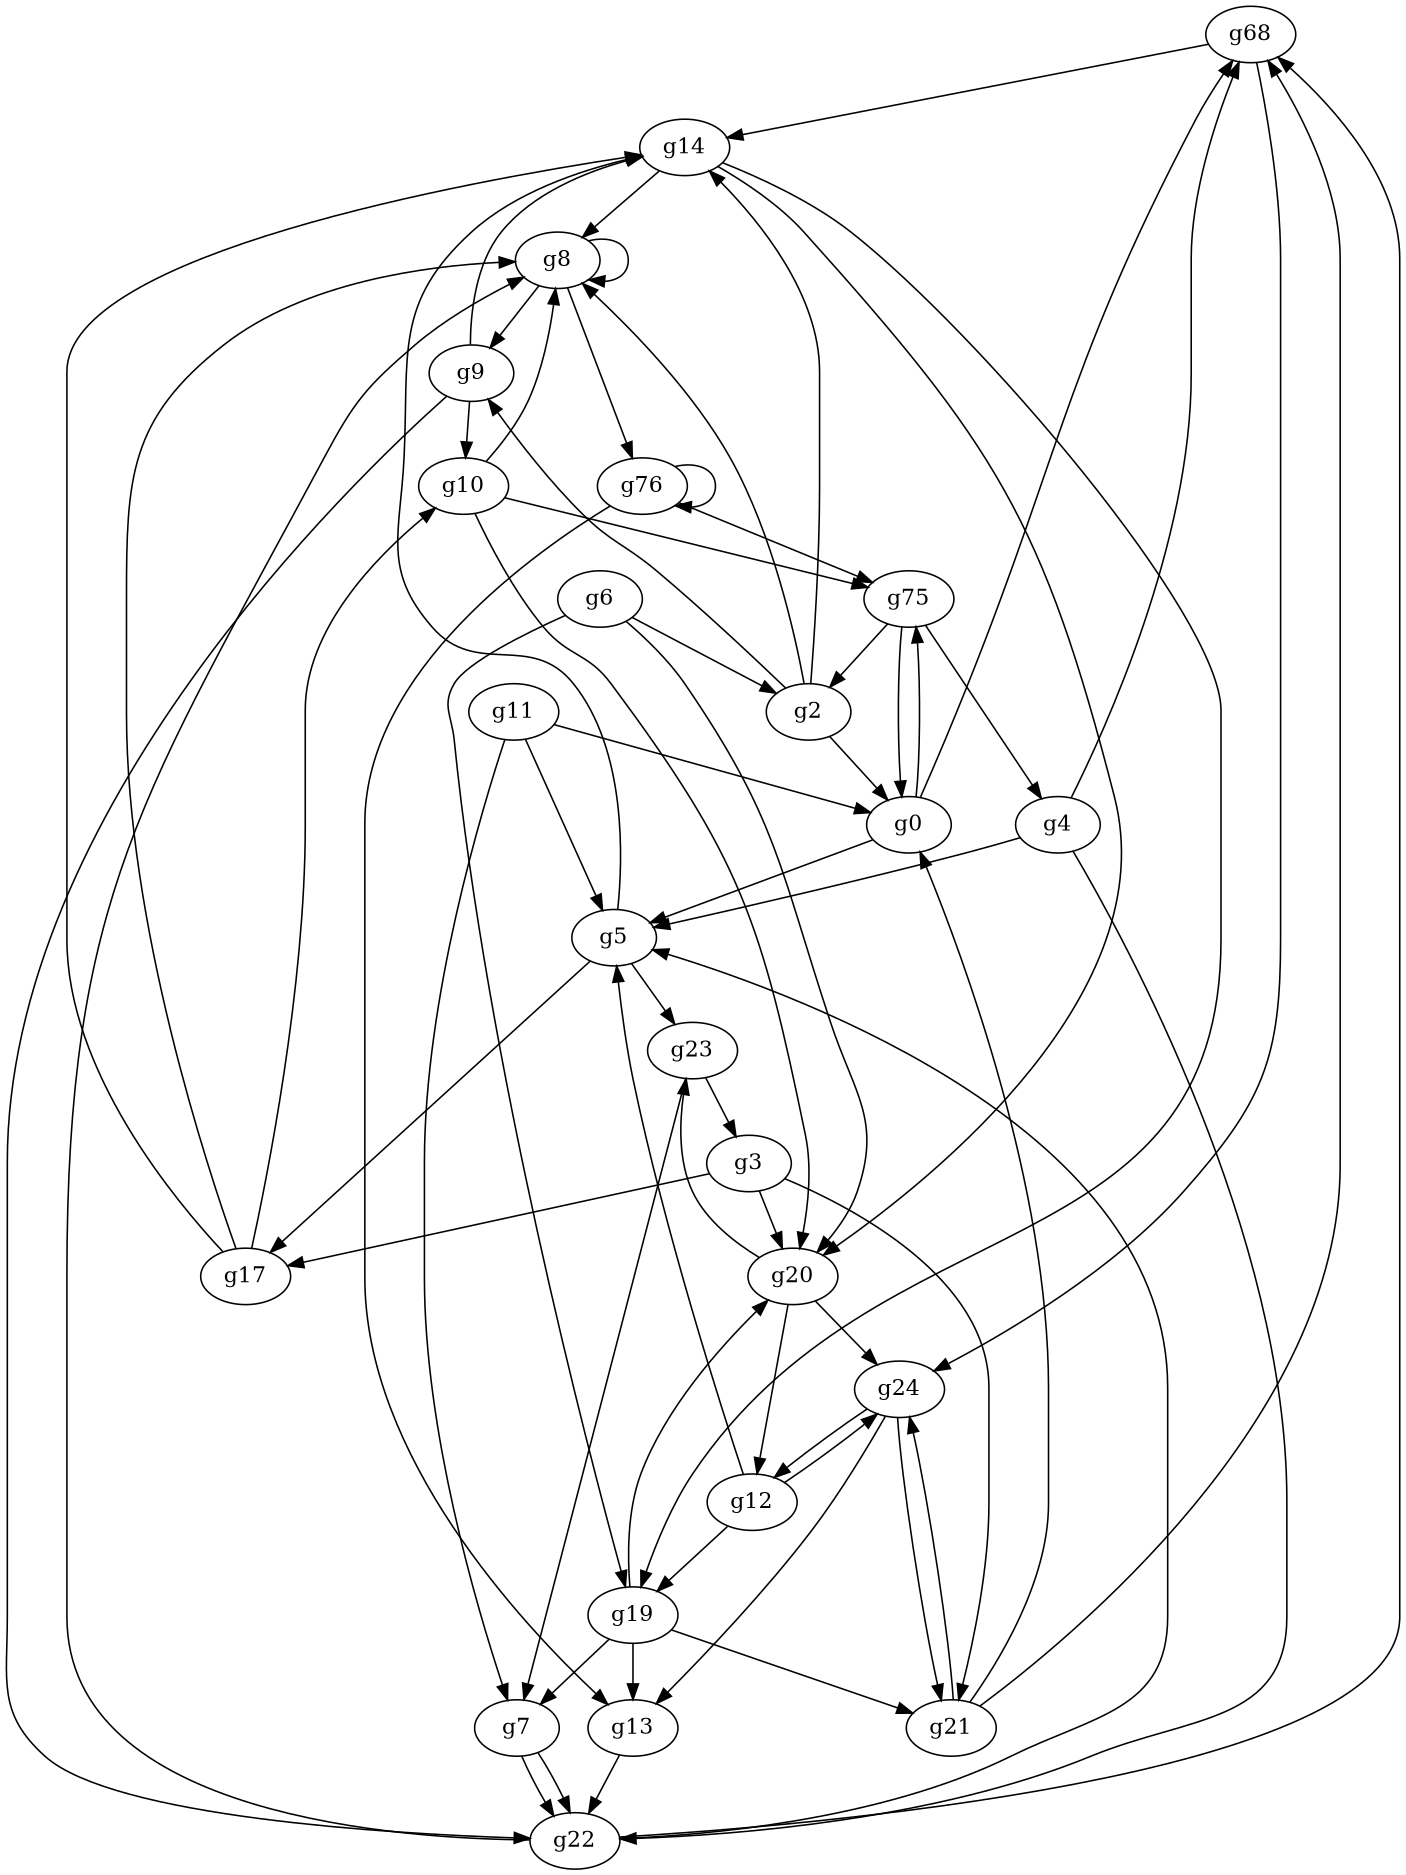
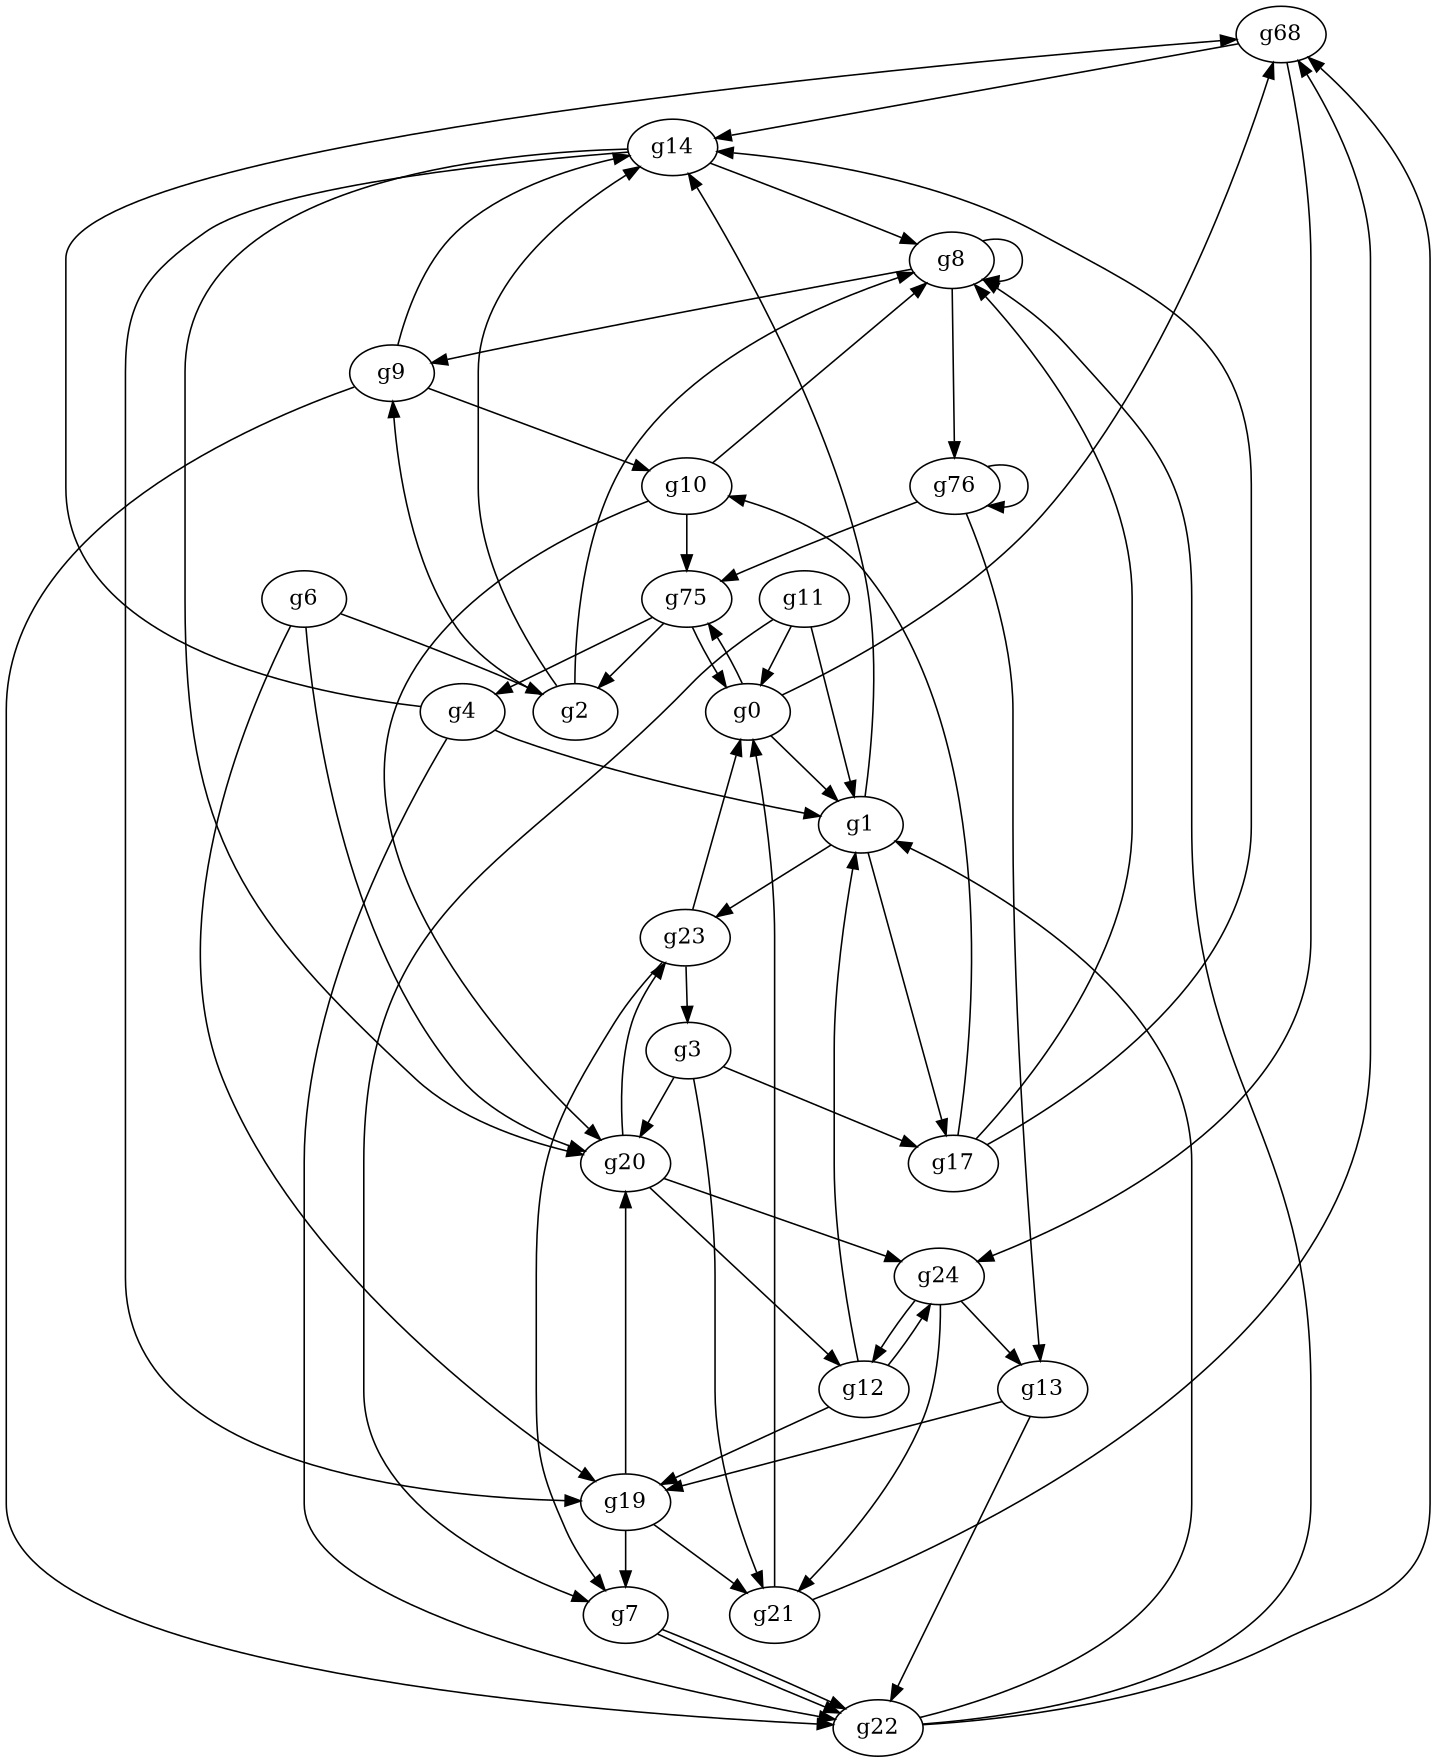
(853, 763) -> (714, 833)
(614, 938) -> (861, 825)
(937, 1566) -> none
(633, 1664) -> (842, 1444)
